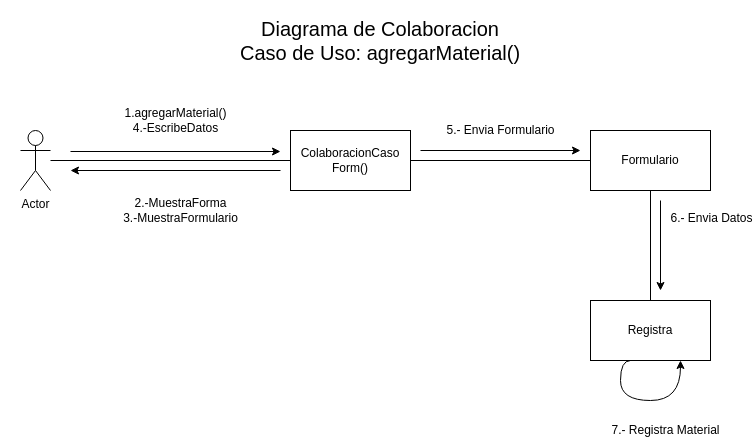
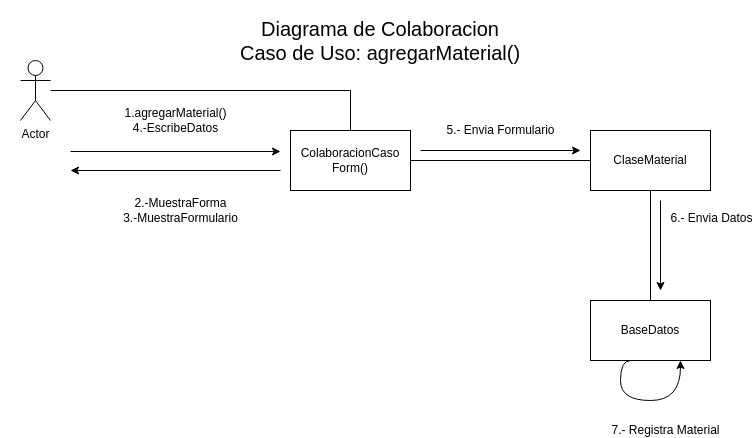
(36, 161) -> (36, 91)
(651, 161) -> (651, 161)
(651, 331) -> (651, 331)
